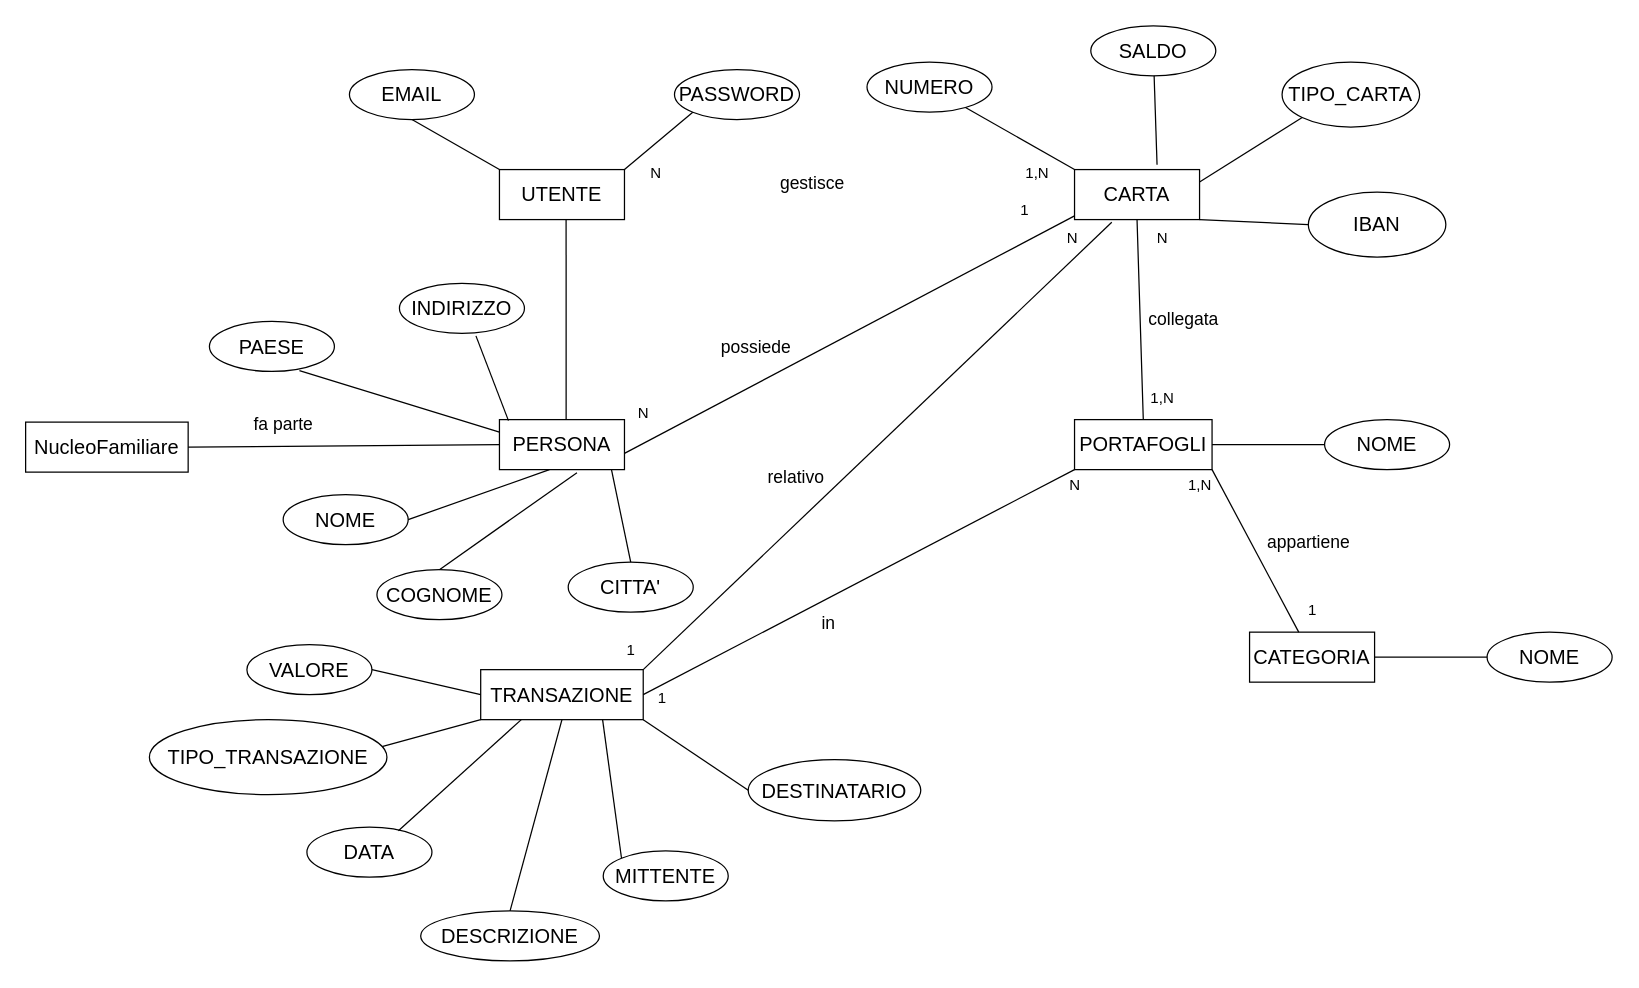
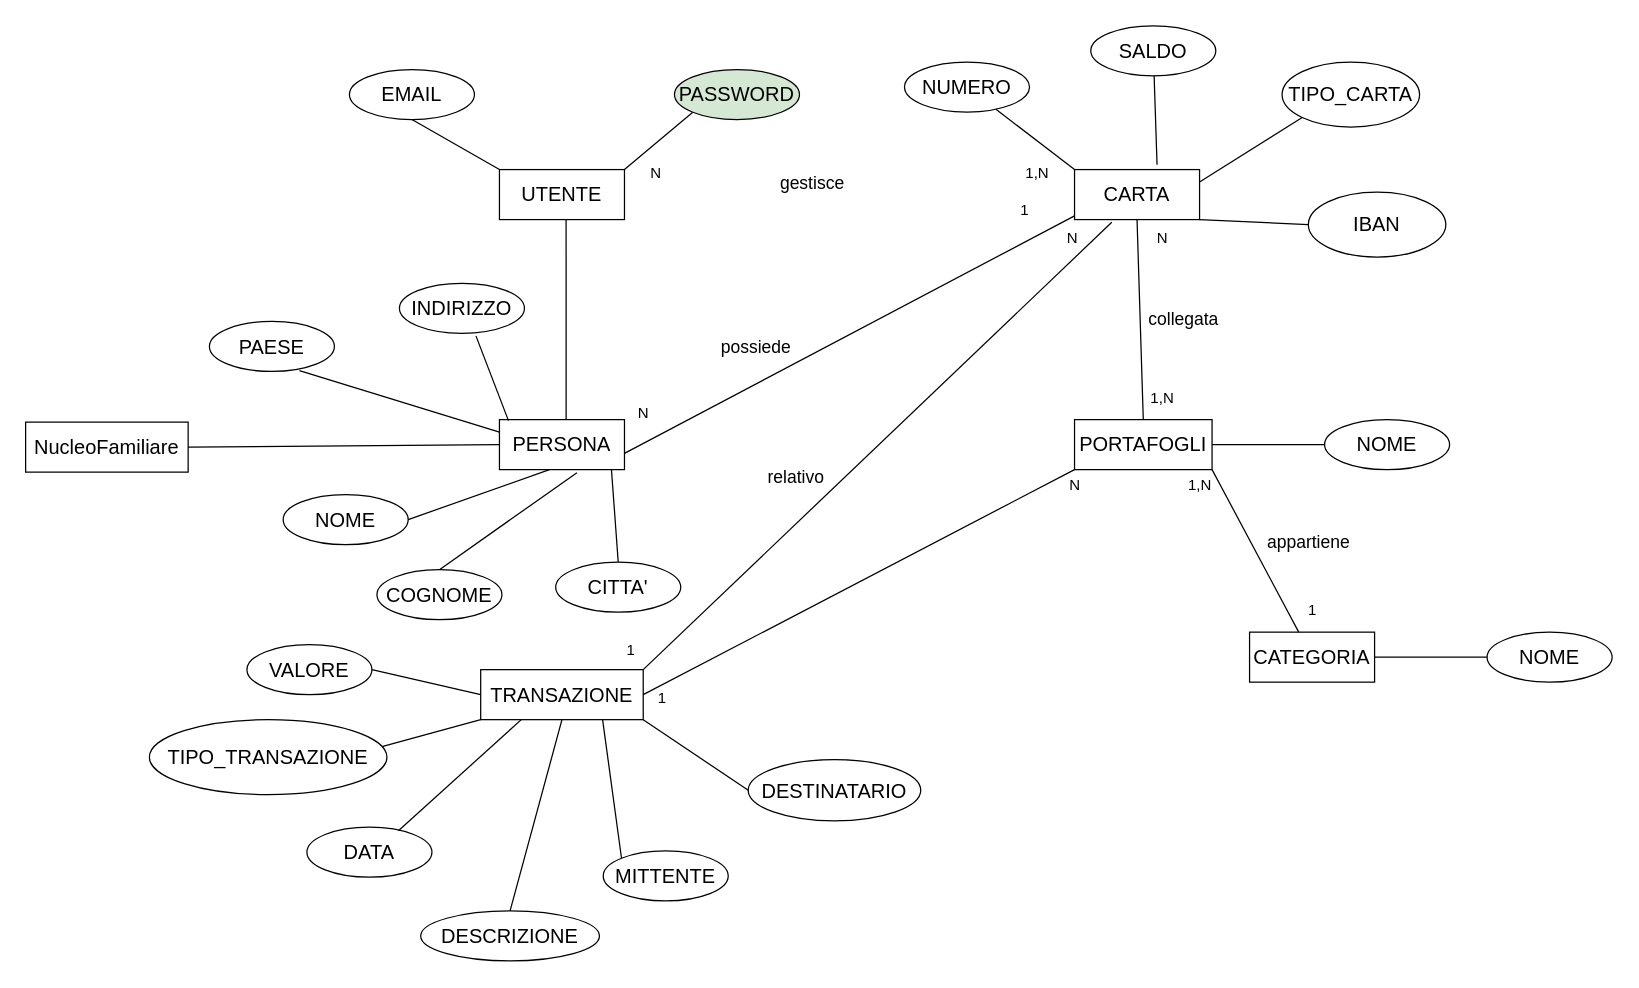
(929, 87) -> (967, 87)
(737, 94) -> (737, 94)
(283, 424) -> none
(631, 587) -> (618, 587)
(828, 623) -> none
